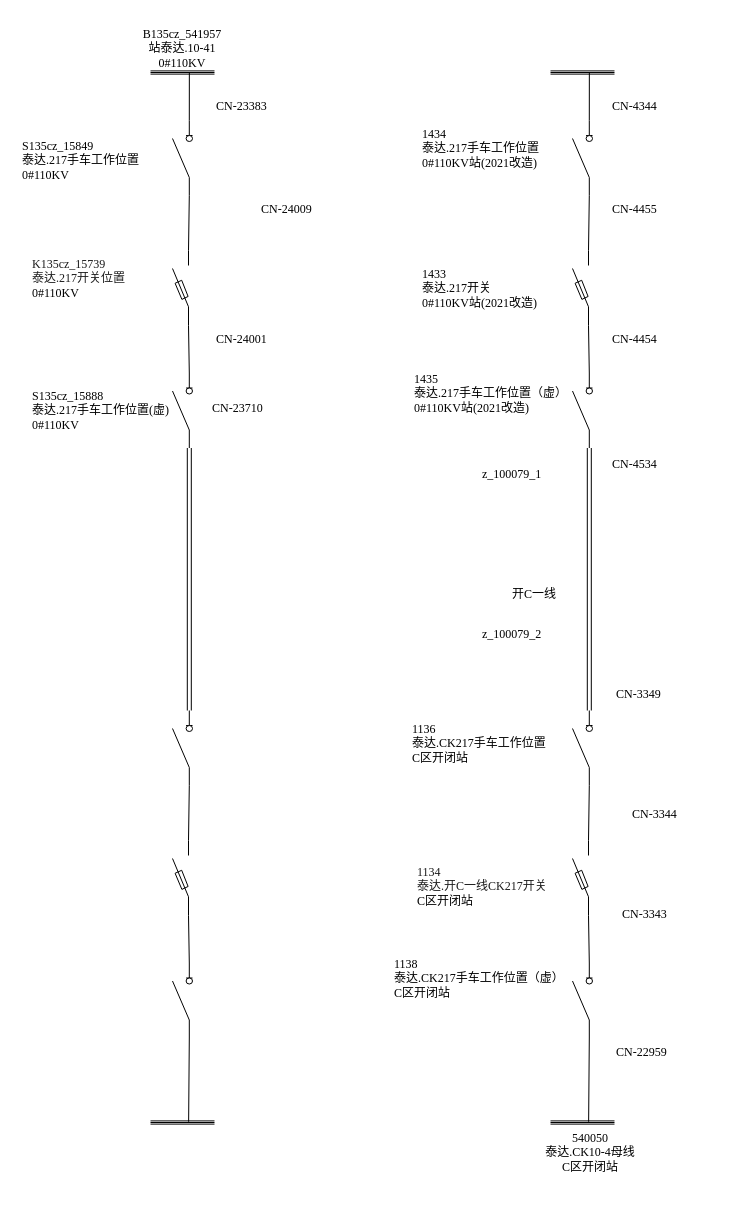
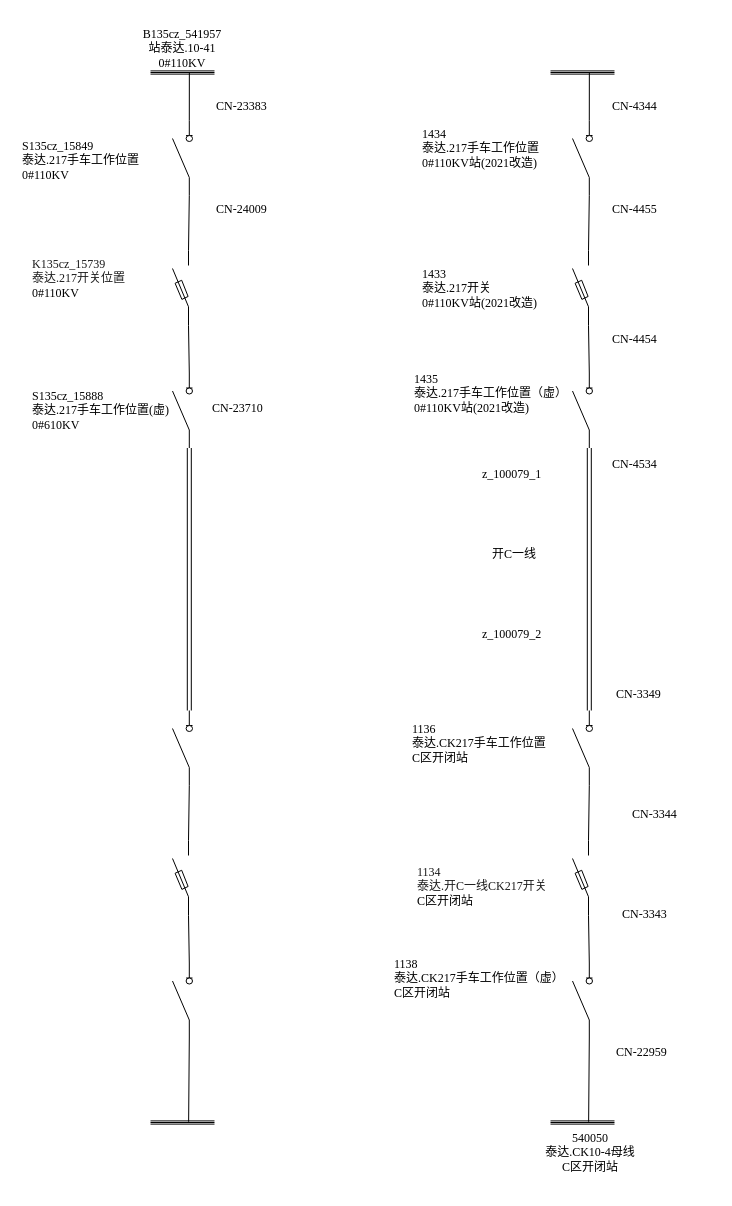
(305, 216) -> (260, 216)
(260, 346) -> none
(105, 411) -> (105, 411)
(541, 596) -> (521, 556)
